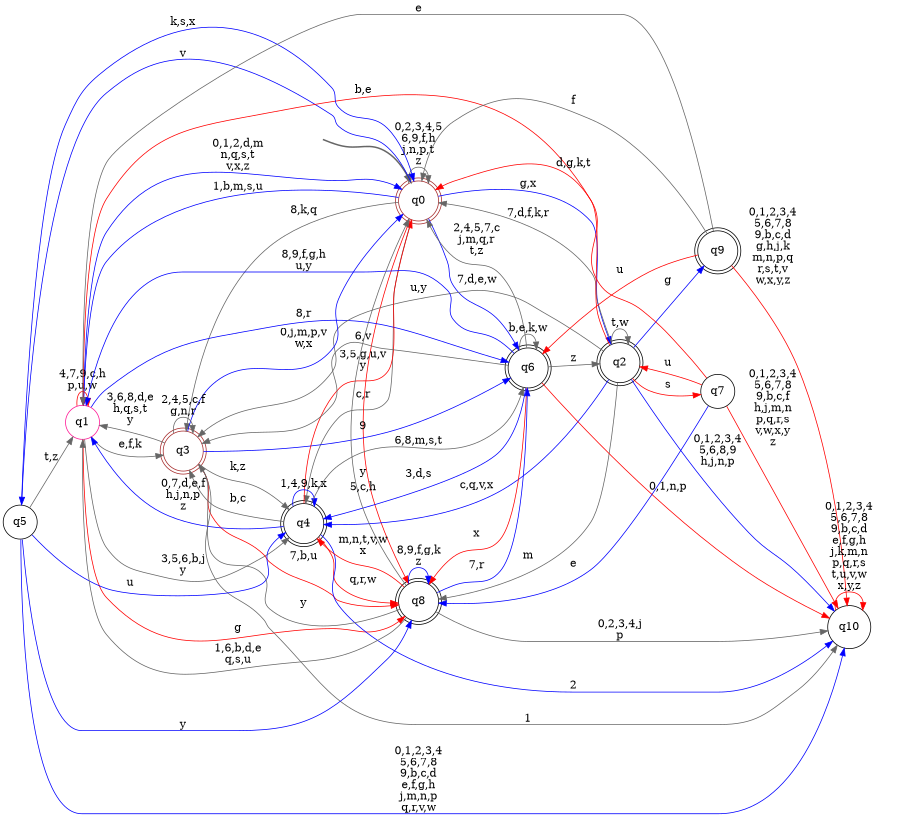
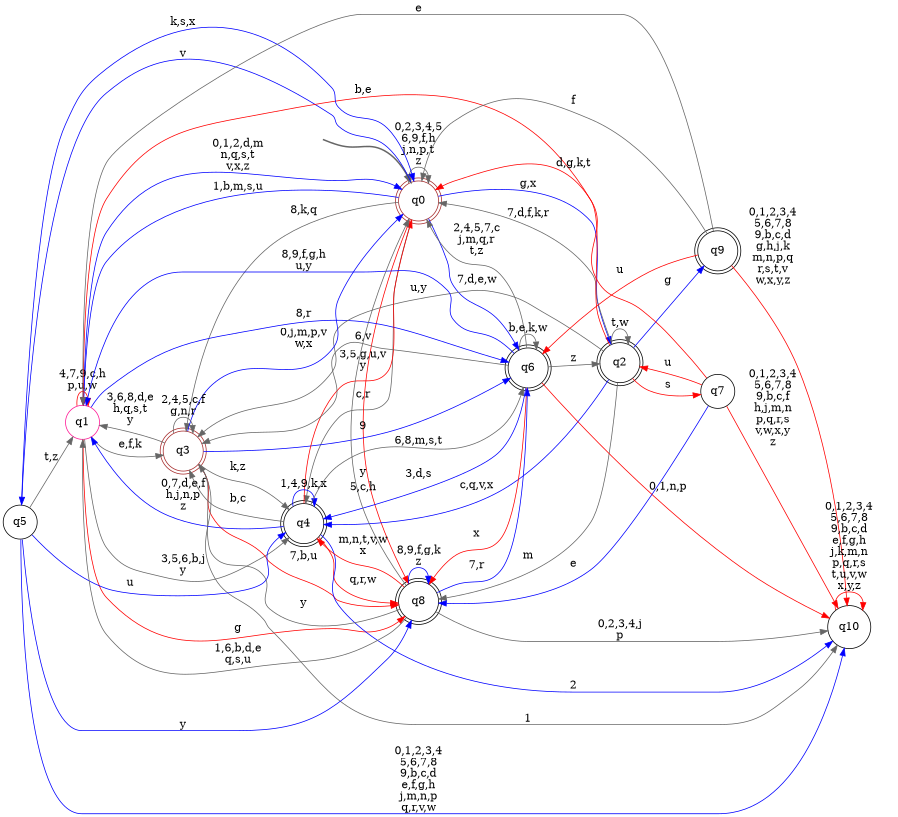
(721, 501) -> none
